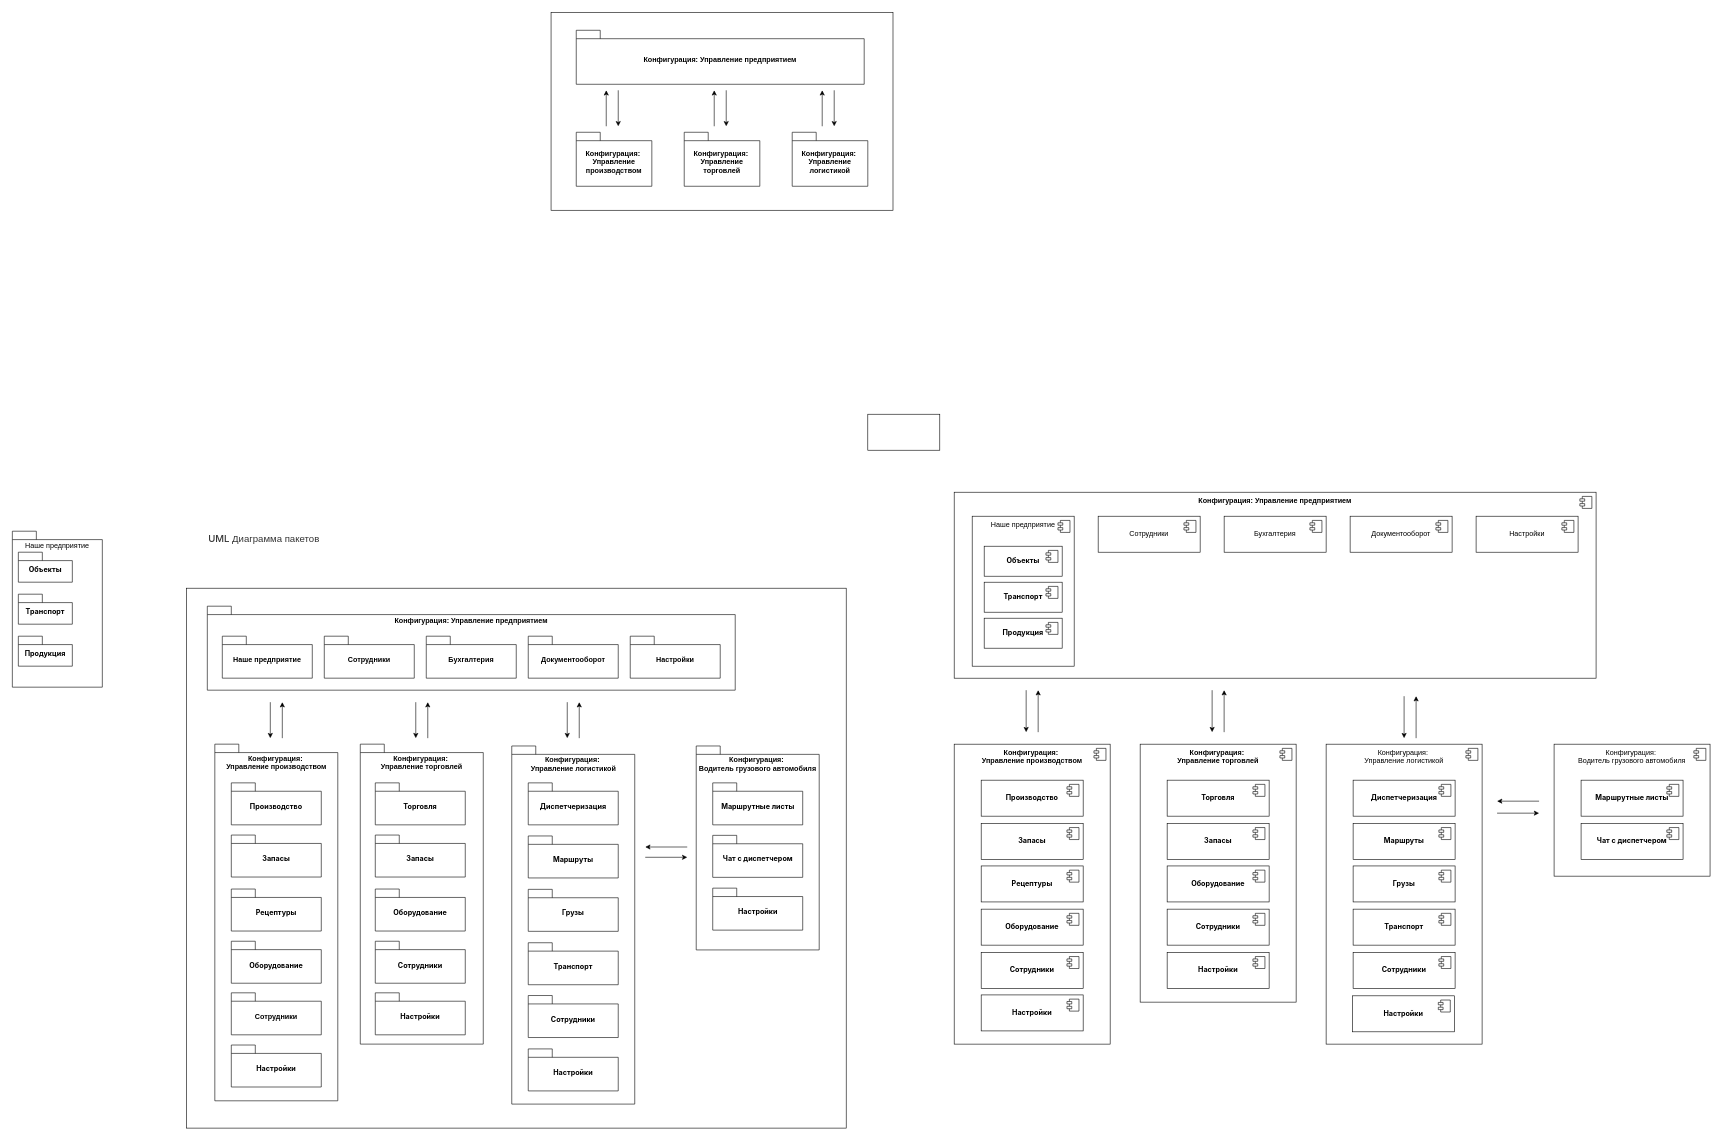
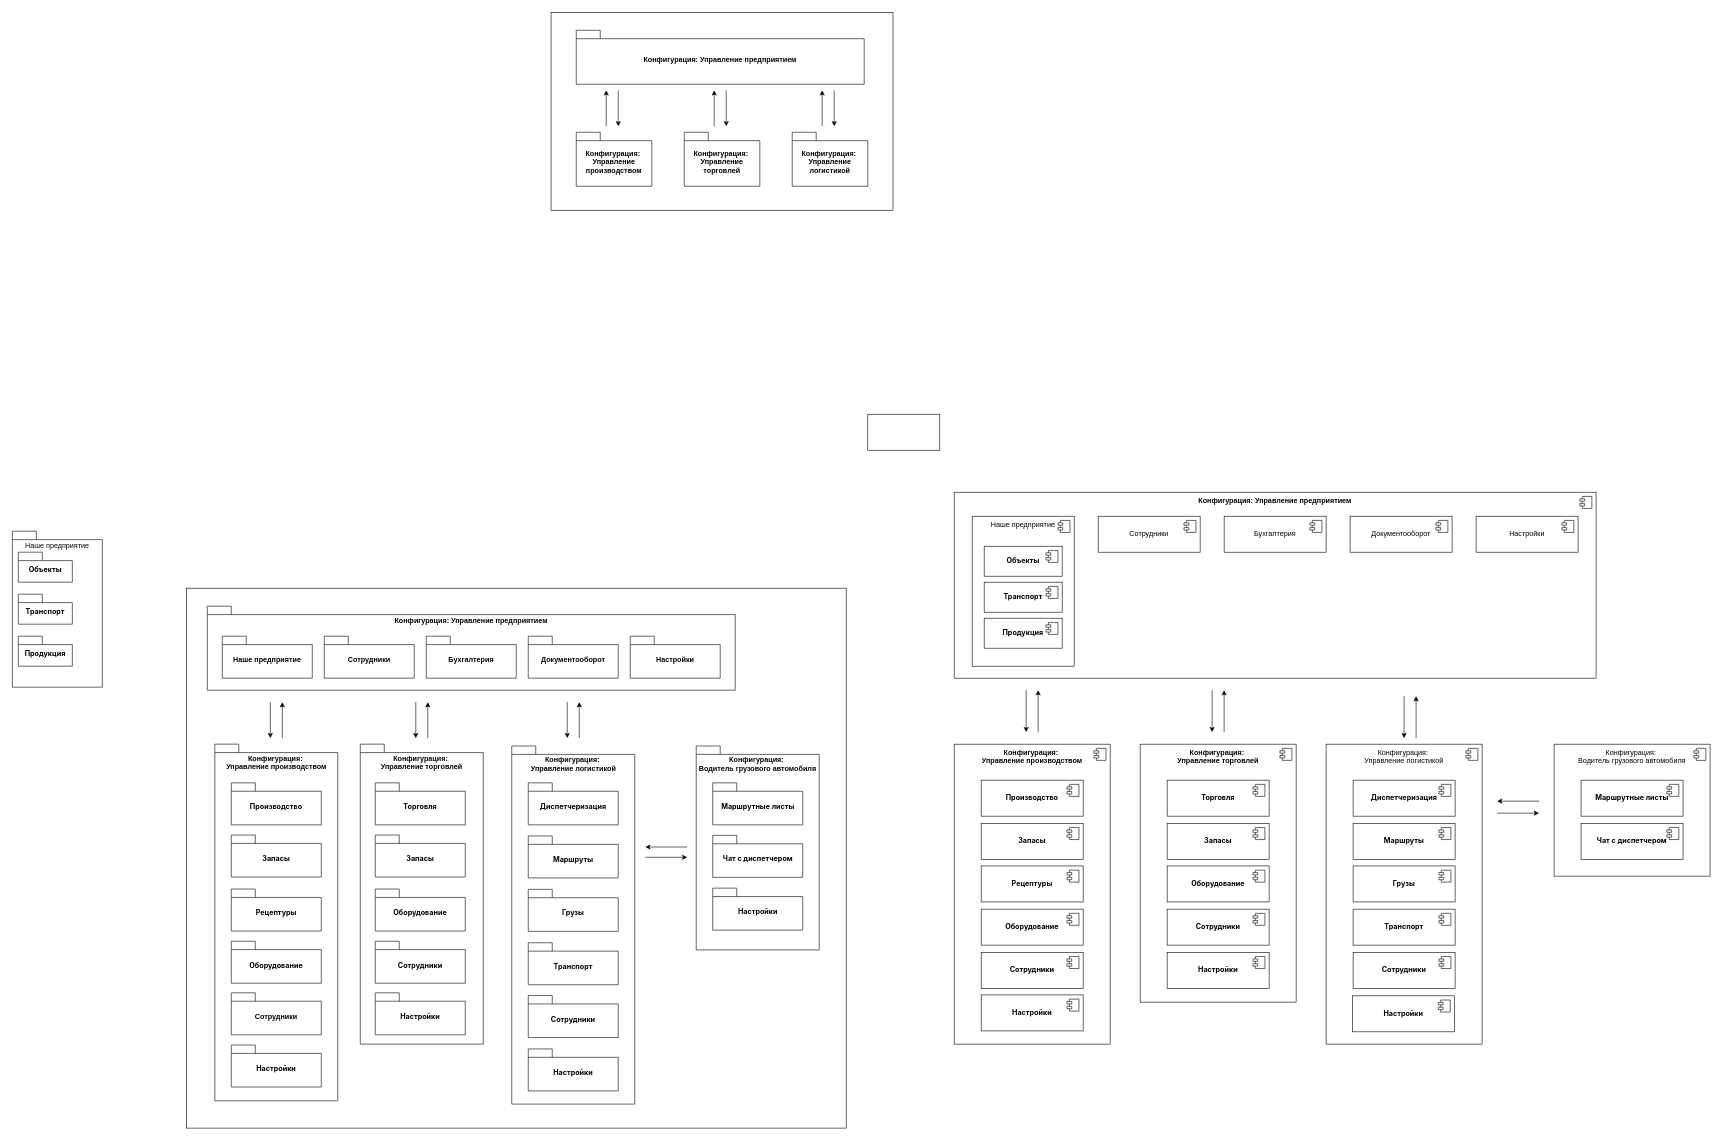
(276, 540) -> none
